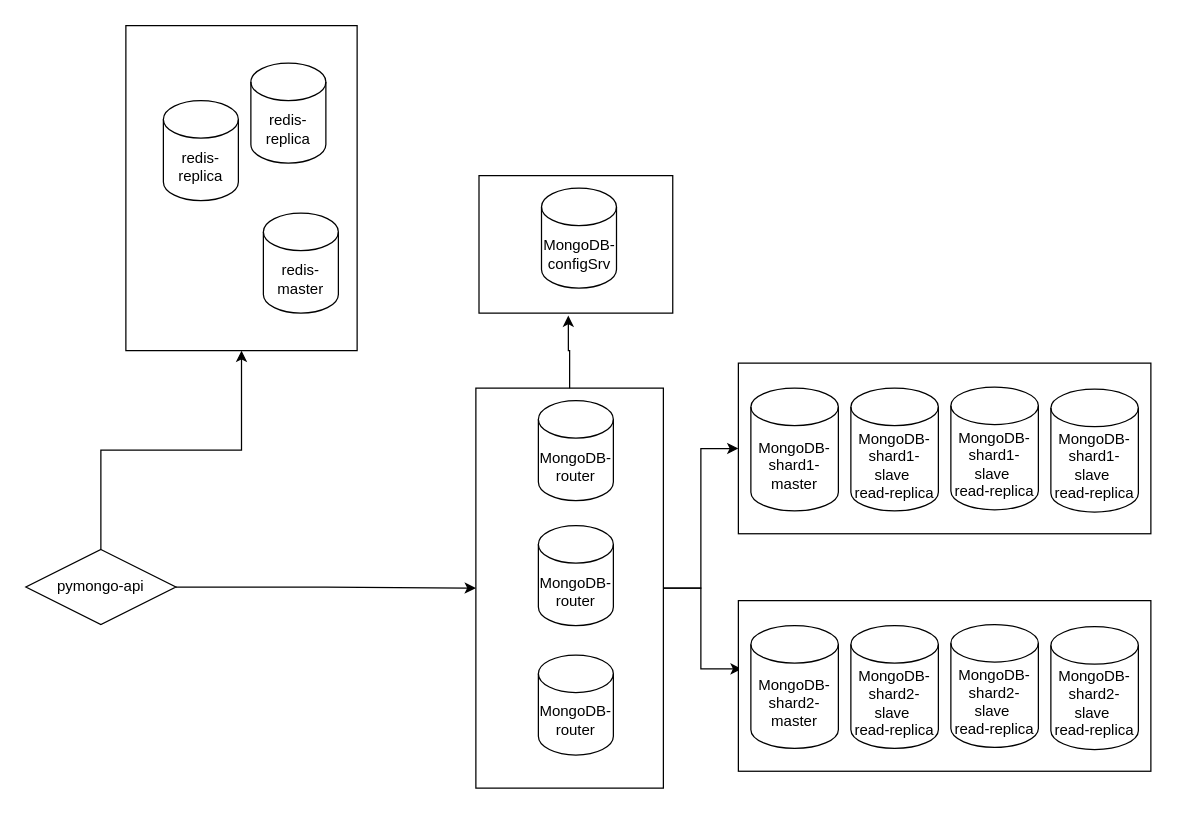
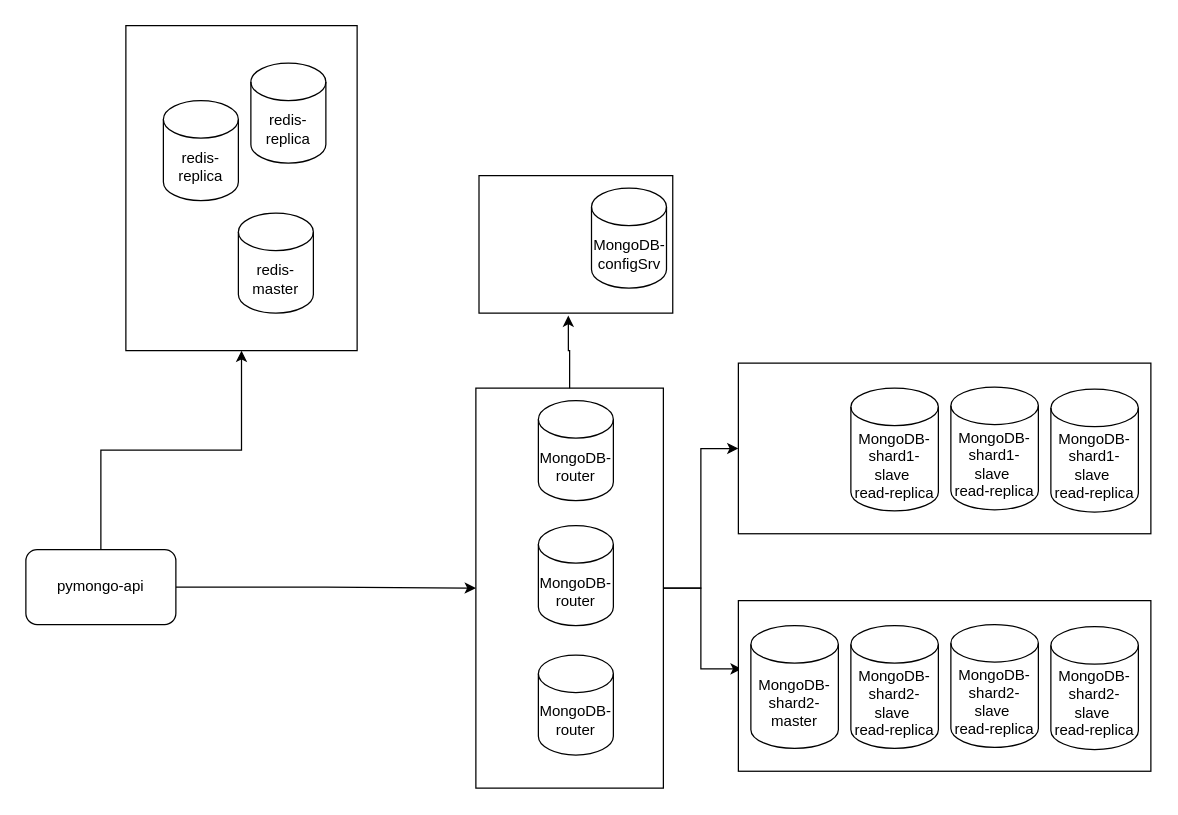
(579, 238) -> (629, 238)
(301, 263) -> (276, 263)
(794, 450) -> none
(101, 587) -> (101, 587)
